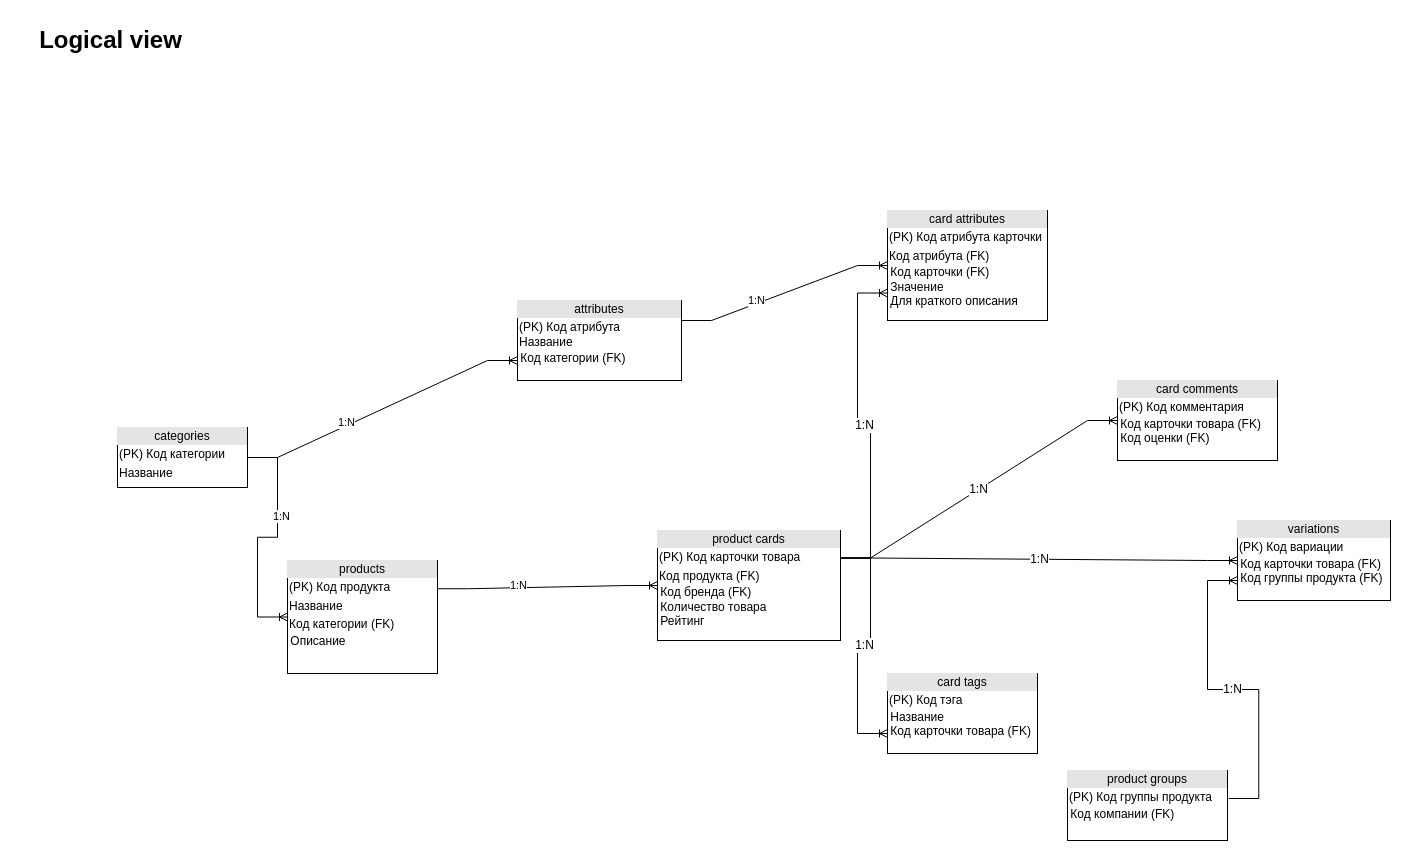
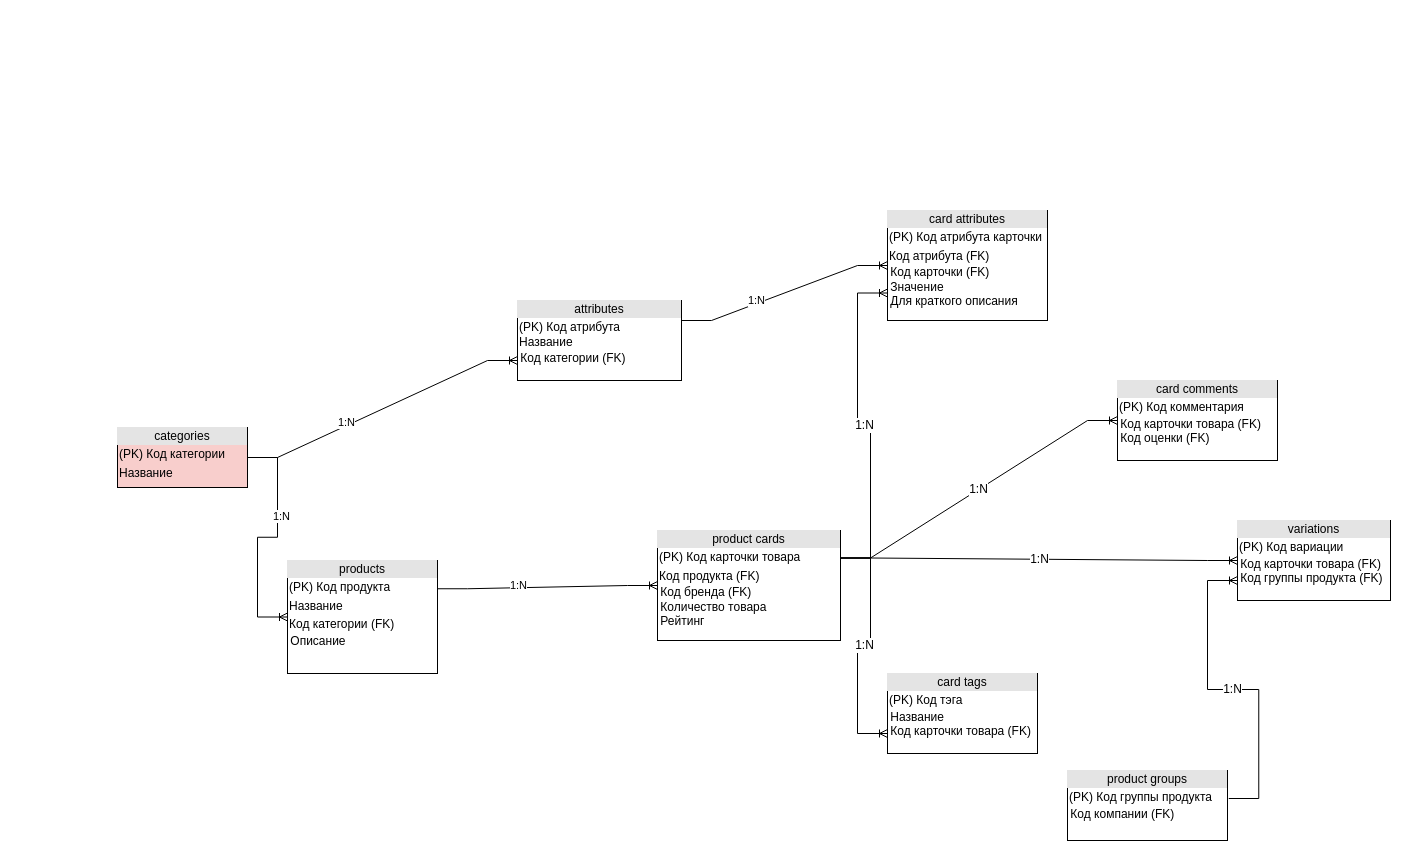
(111, 41) -> none
(183, 458) -> (183, 458)
